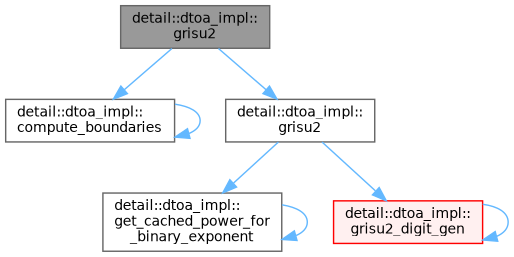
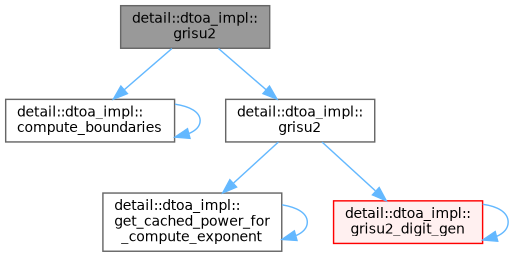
(192, 222) -> (192, 222)
